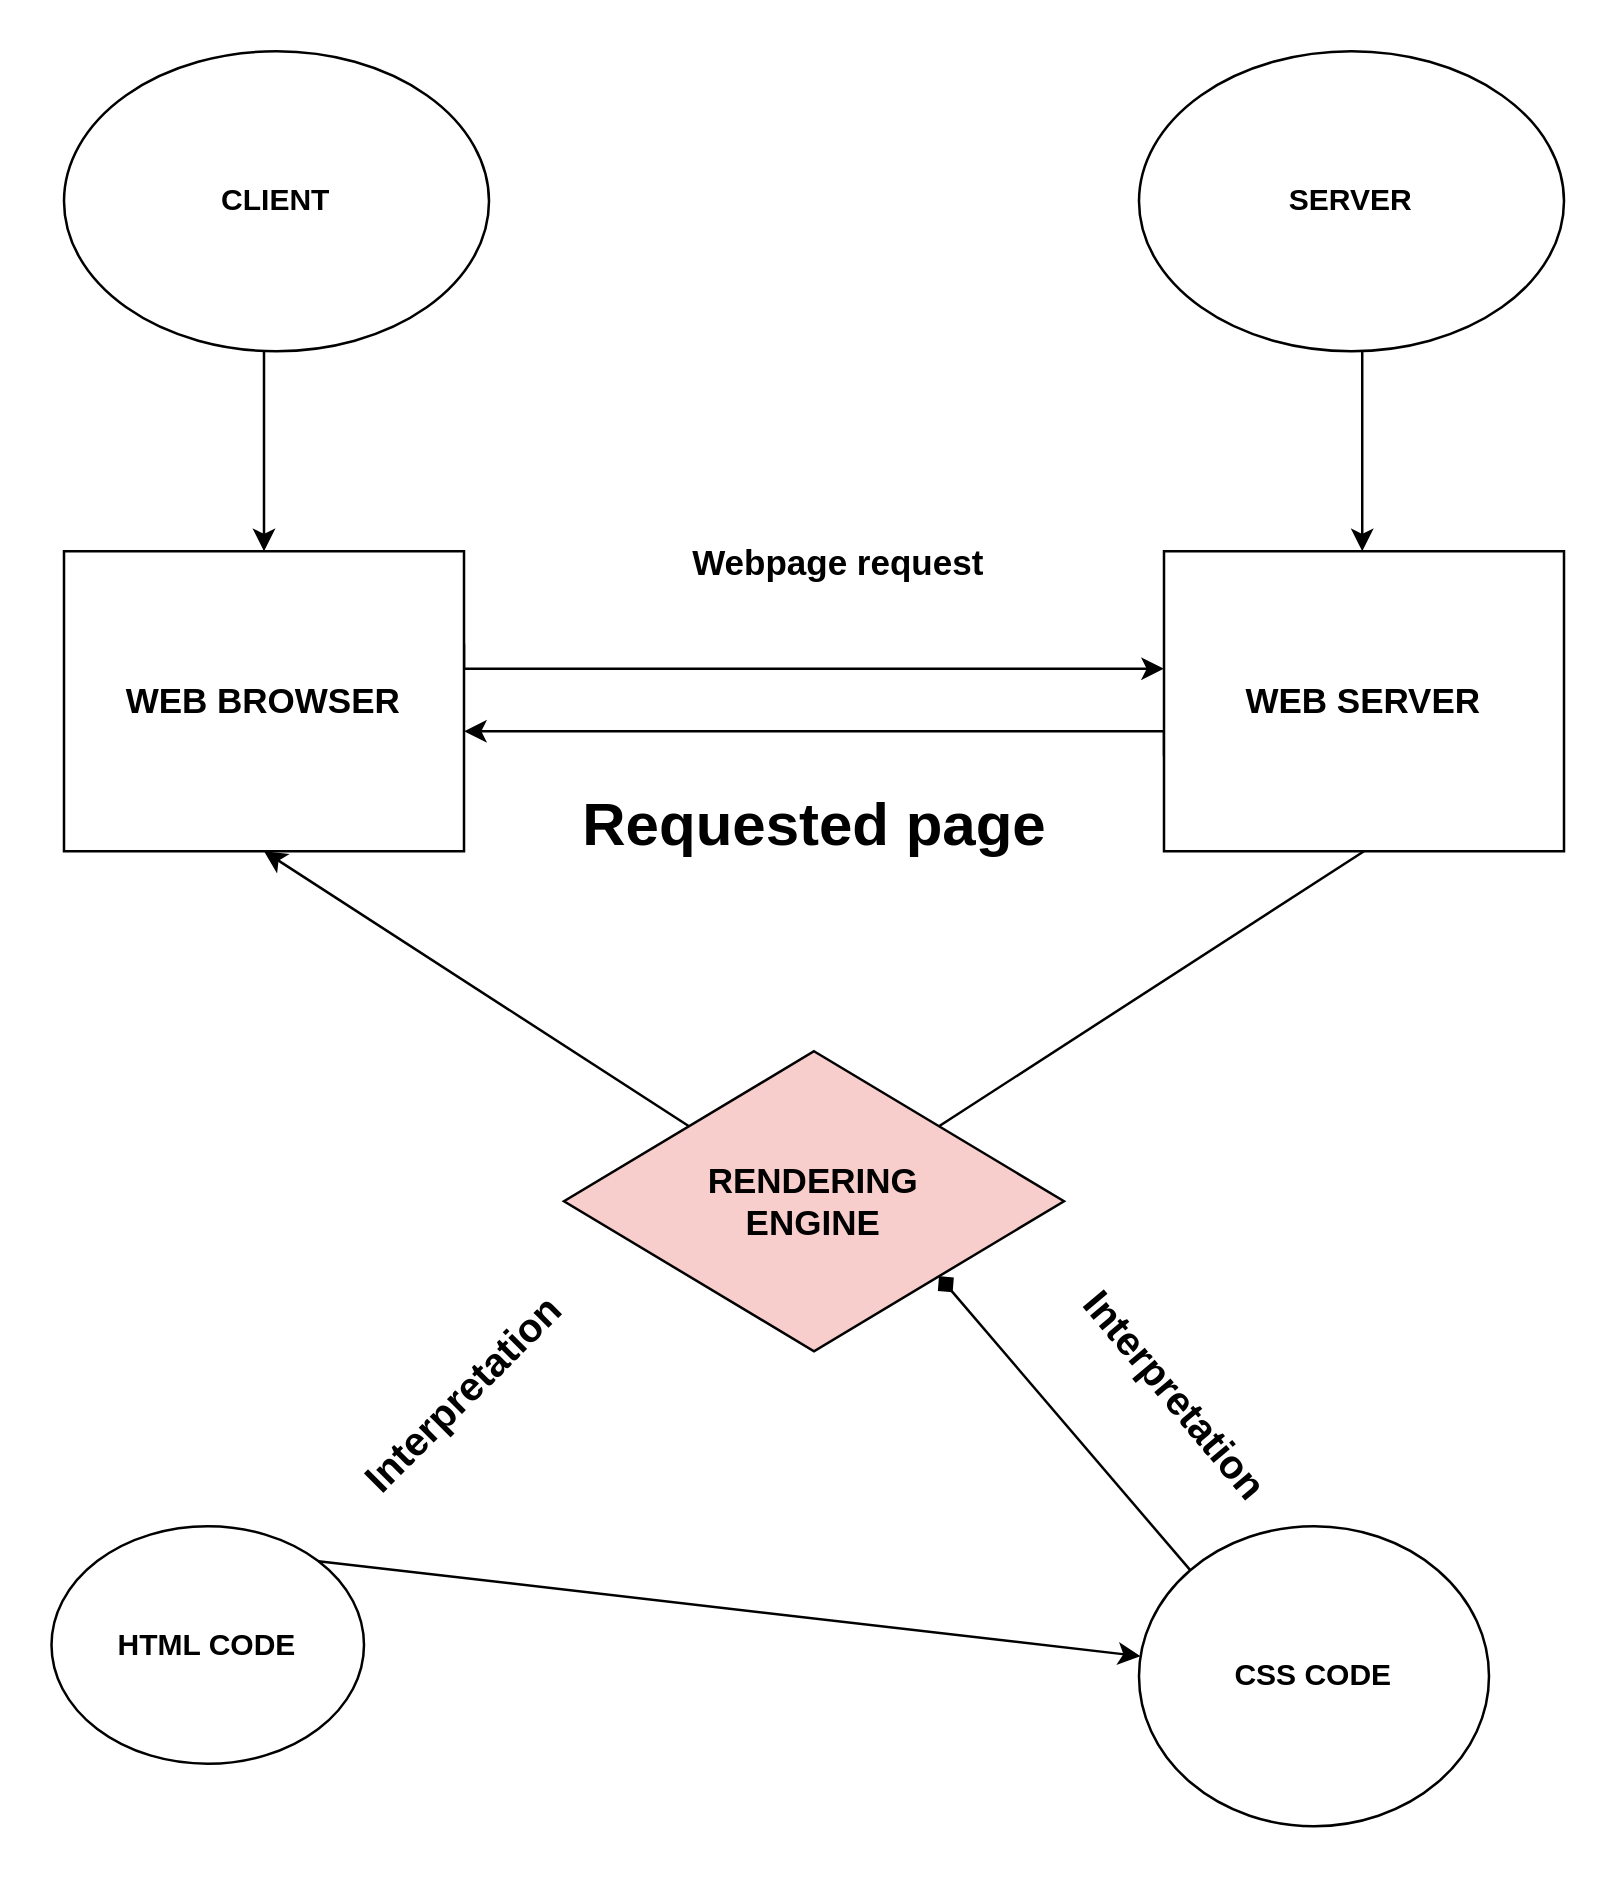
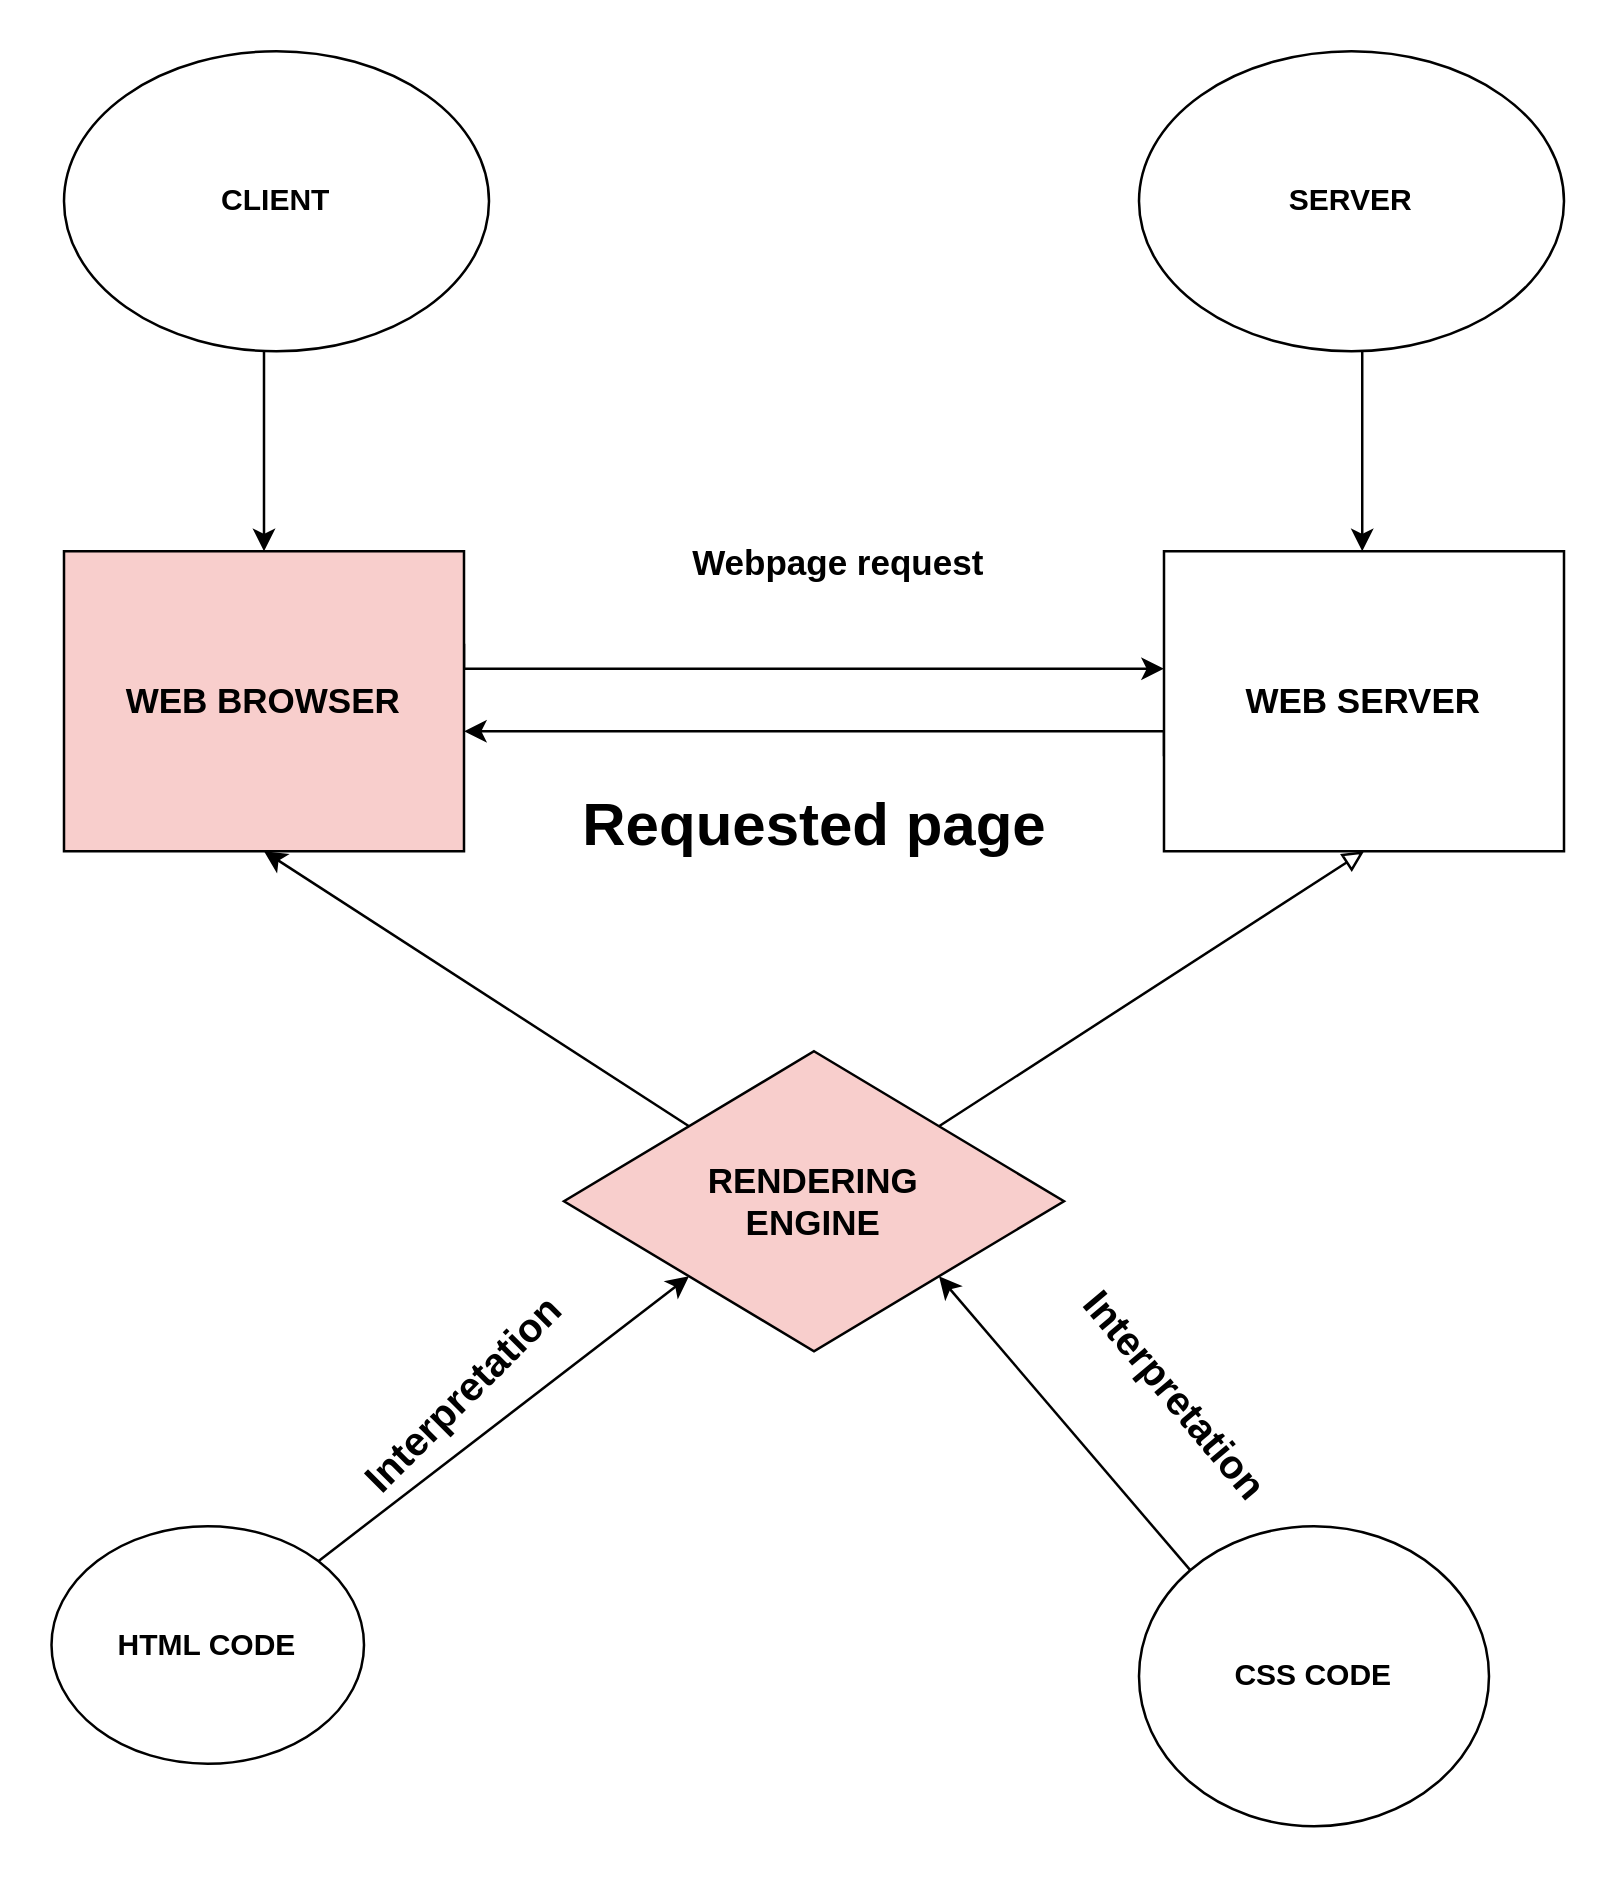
(264, 701) -> (264, 701)
(1354, 858) -> (1346, 863)
(951, 1291) -> (951, 1291)
(721, 1608) -> (497, 1424)
